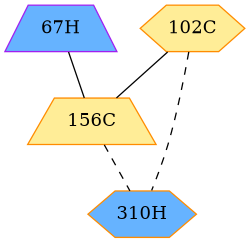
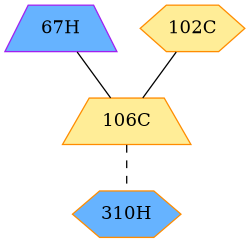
(92, 121) -> (127, 121)
(174, 122) -> none
